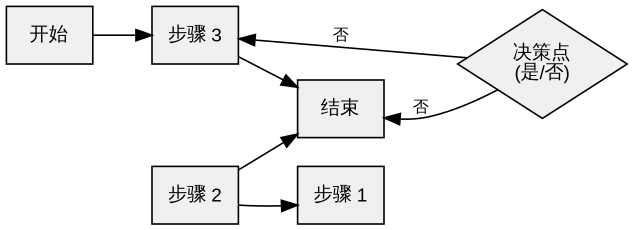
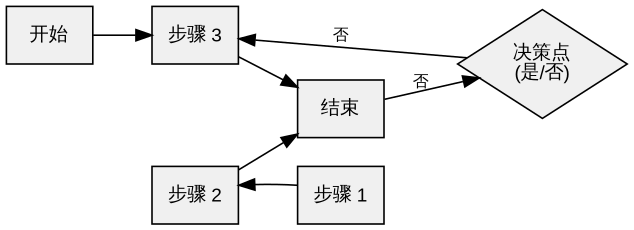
(451, 110) -> (424, 90)
(260, 206) -> (276, 184)
